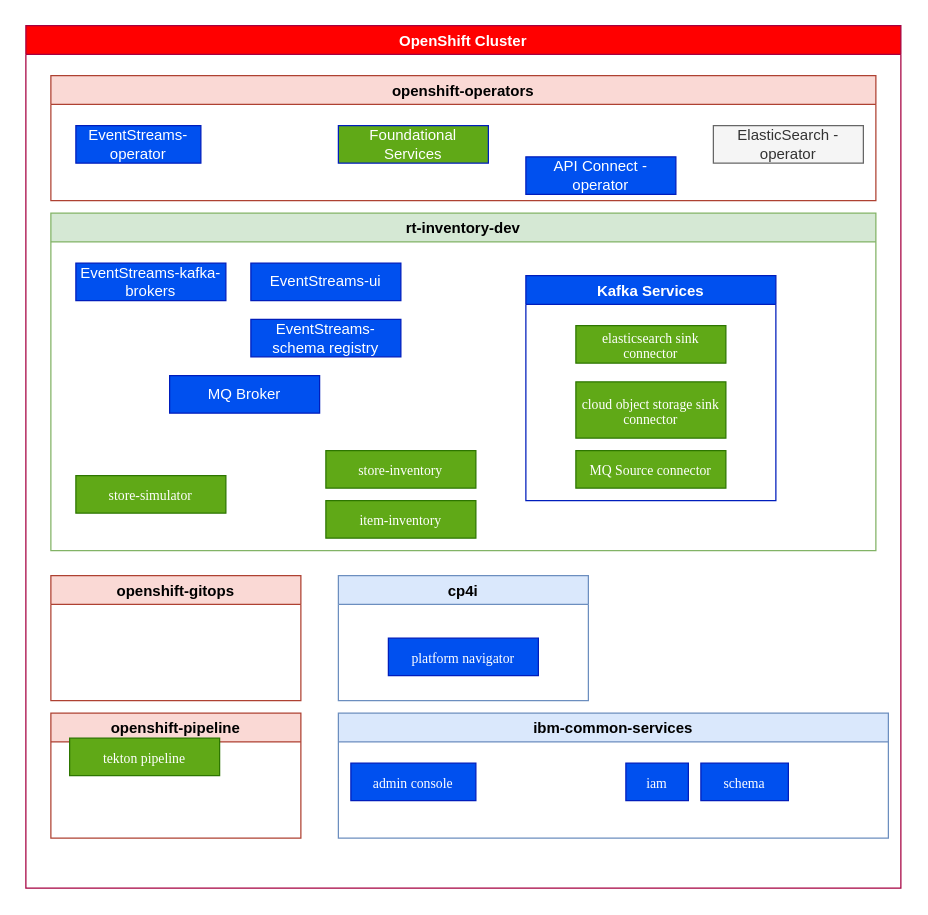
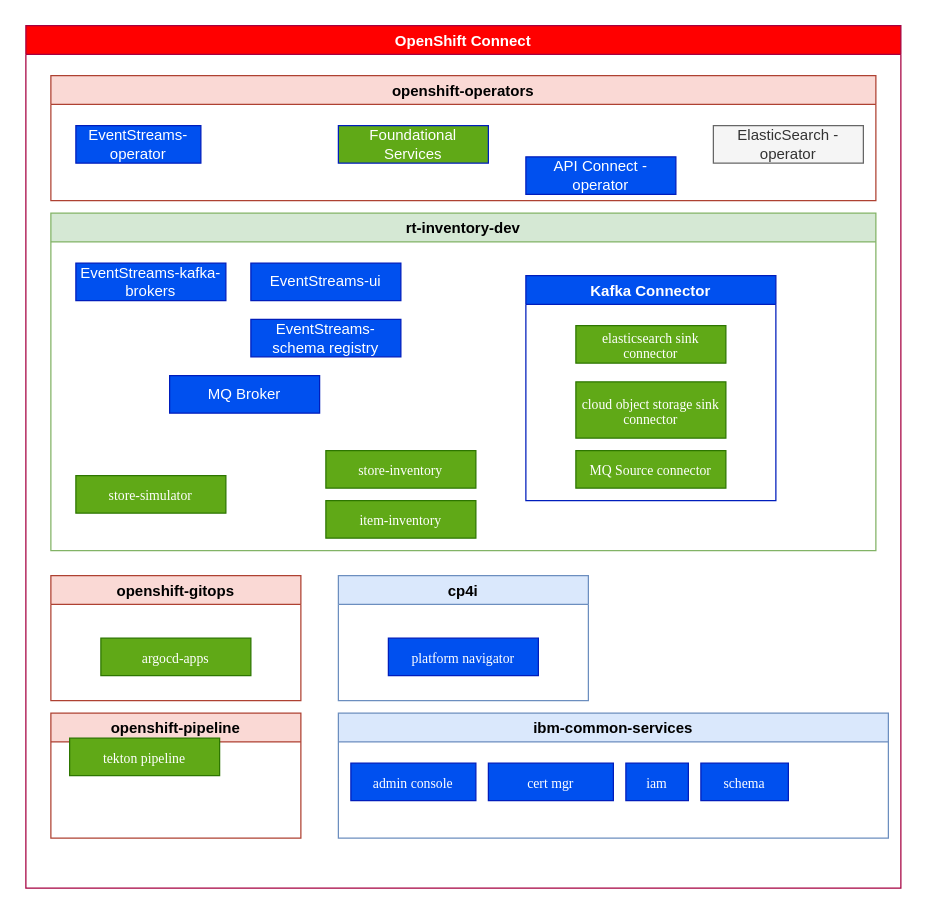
(463, 41) -> (463, 41)
(650, 291) -> (650, 291)
none -> (176, 657)
none -> (551, 782)
